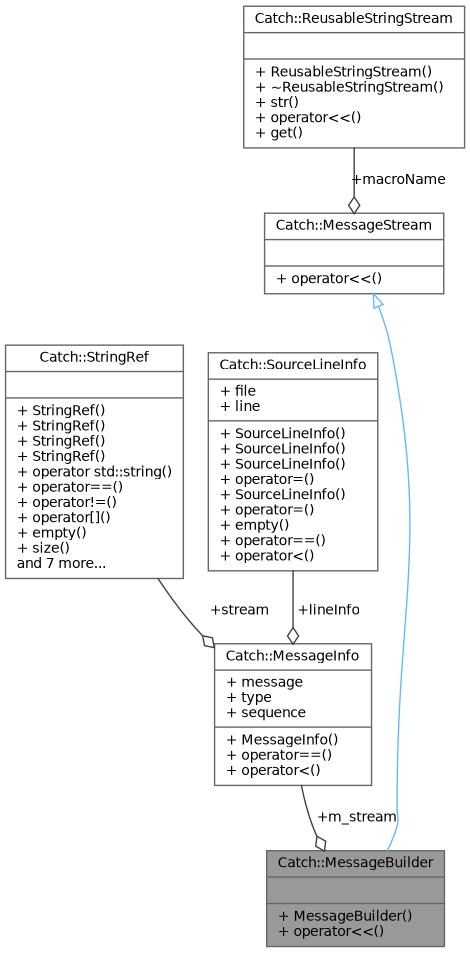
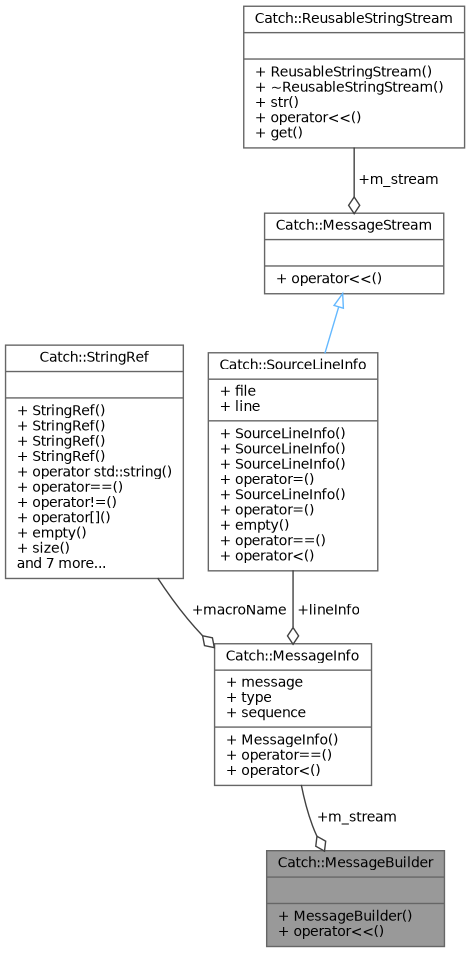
(397, 181) -> (397, 181)
(408, 578) -> (332, 330)
(238, 611) -> (238, 611)
